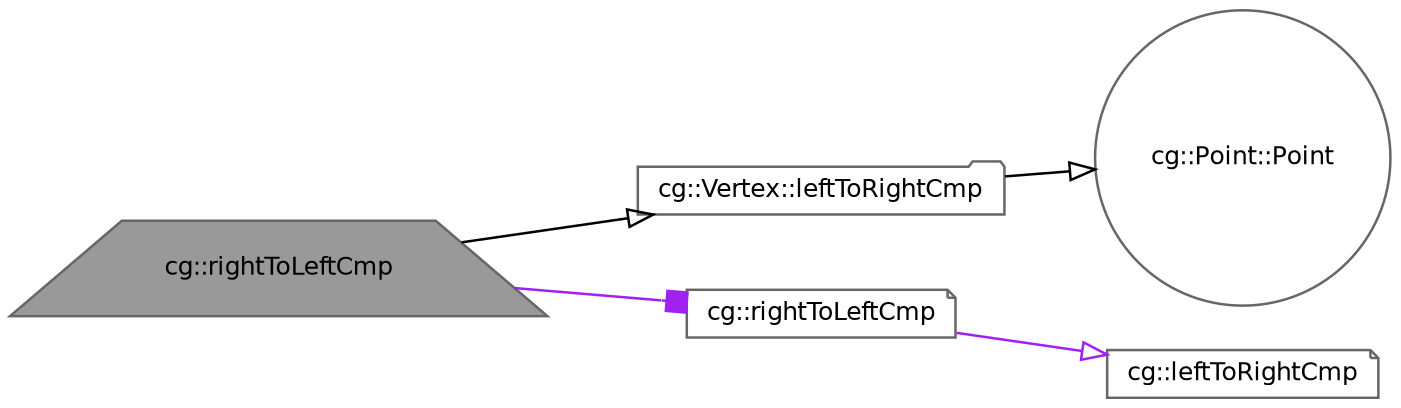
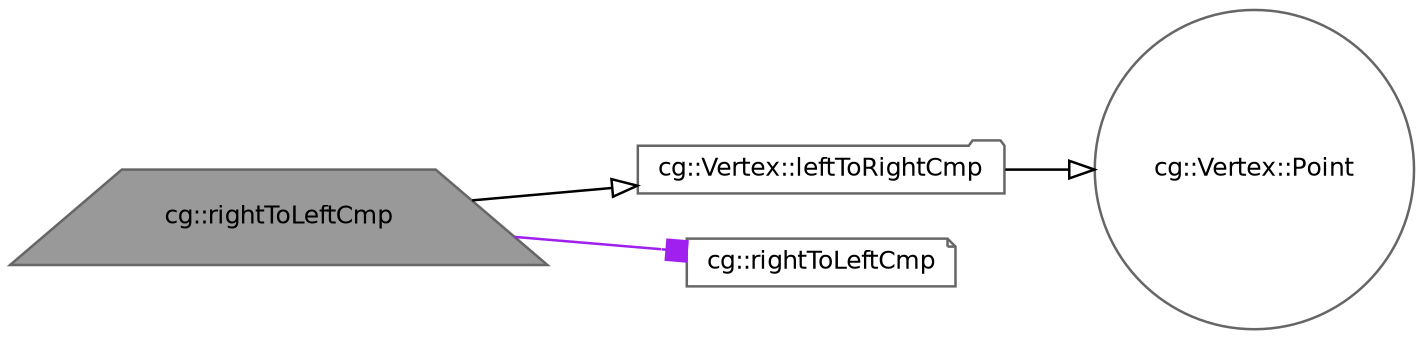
(1243, 158) -> (1254, 170)
(1243, 374) -> none
